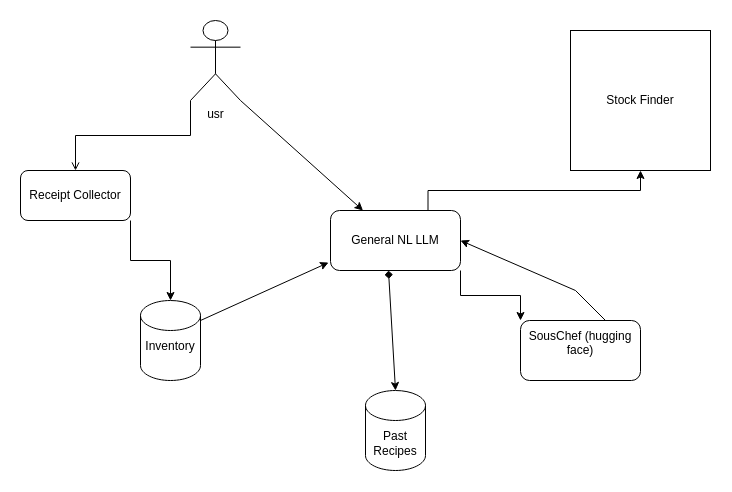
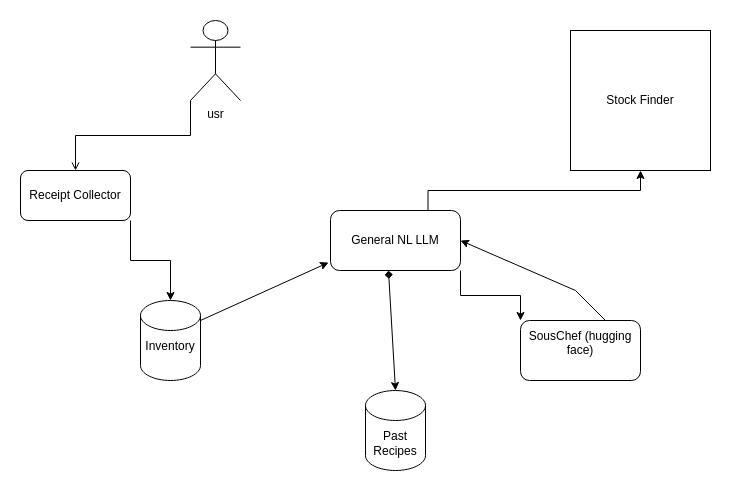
(299, 153) -> none
